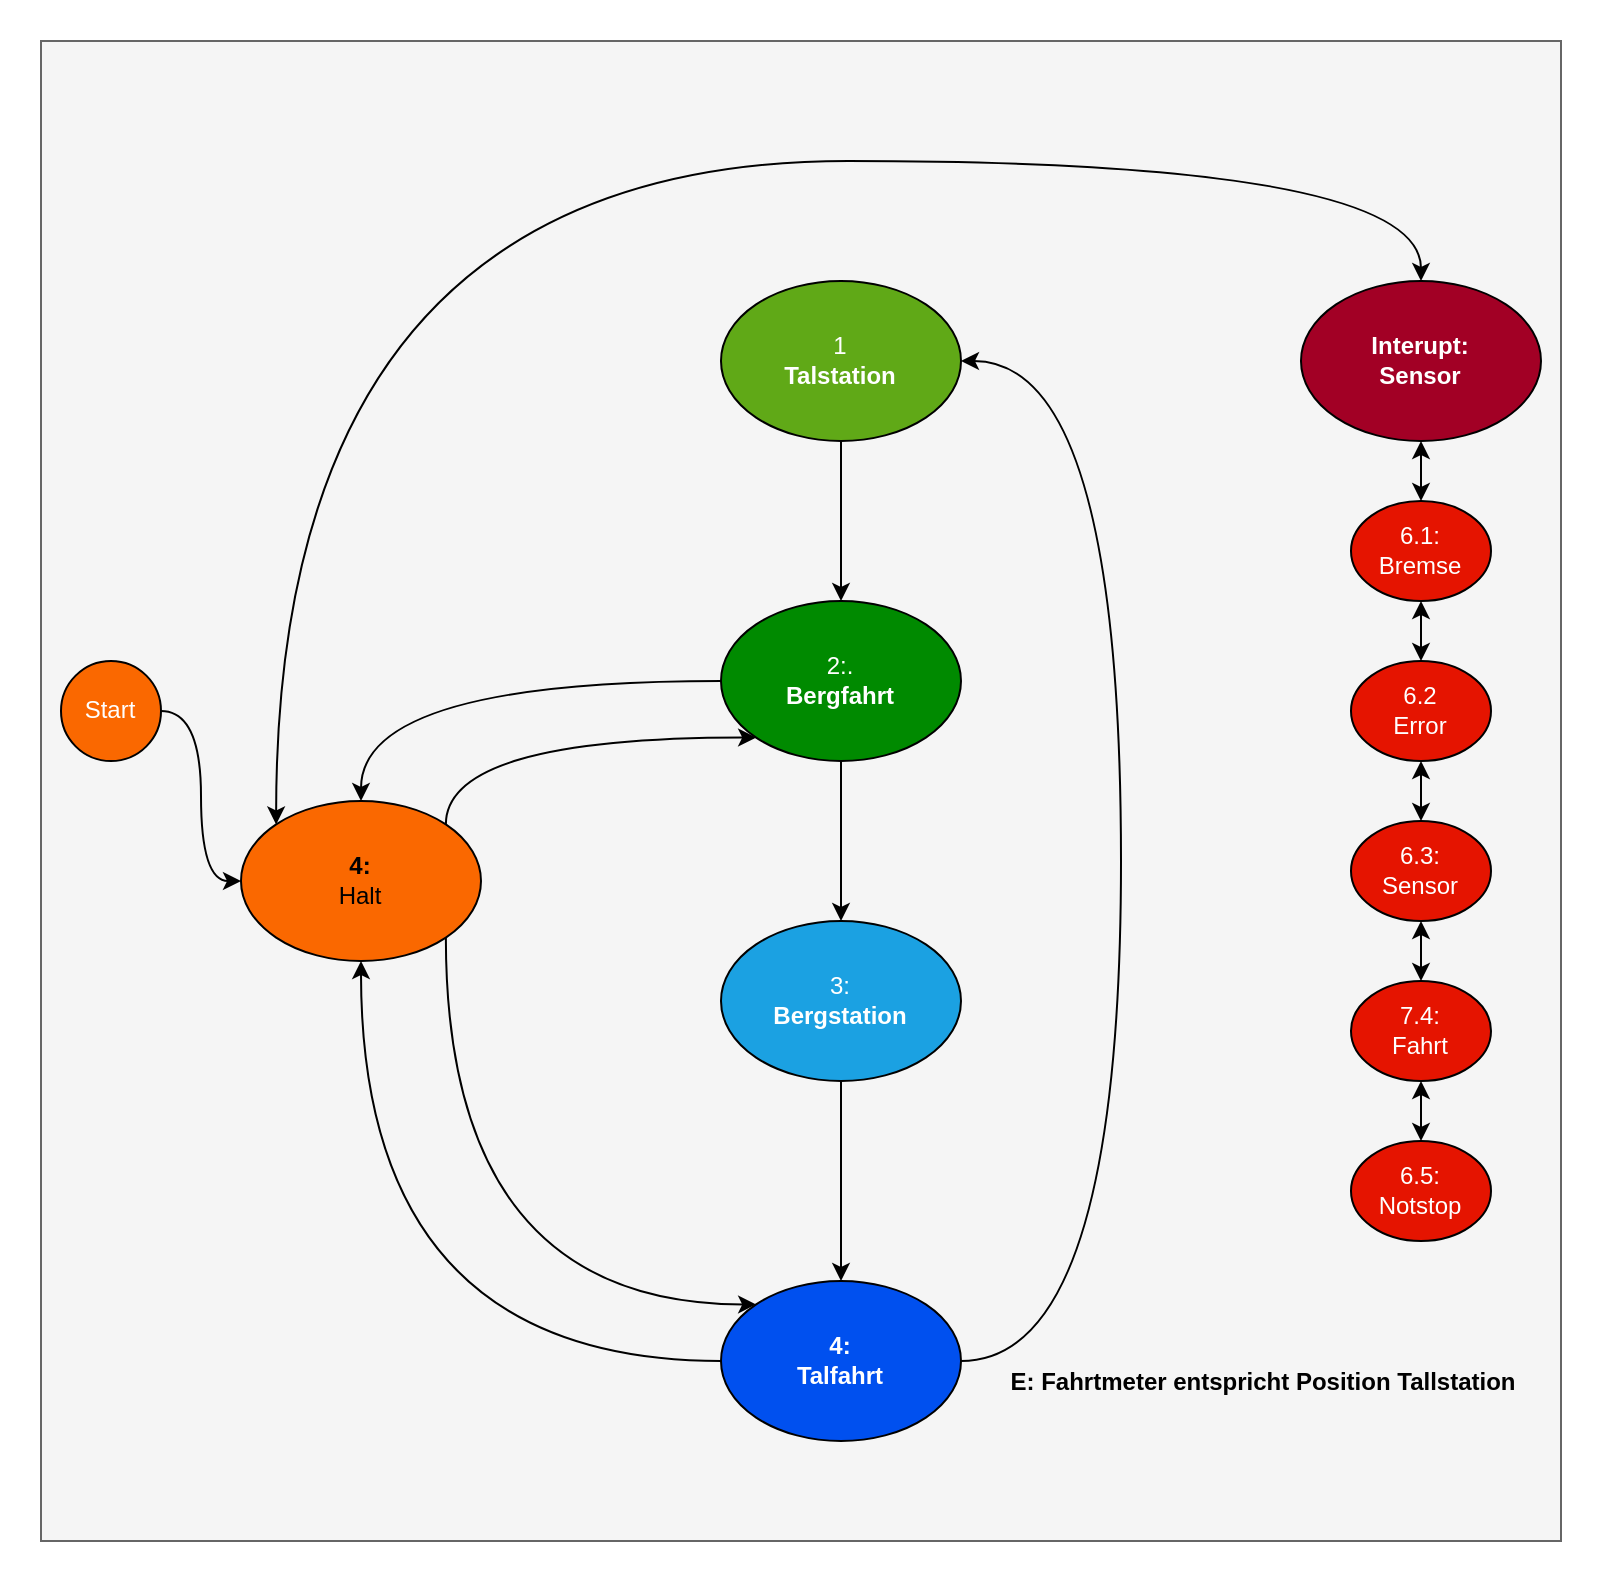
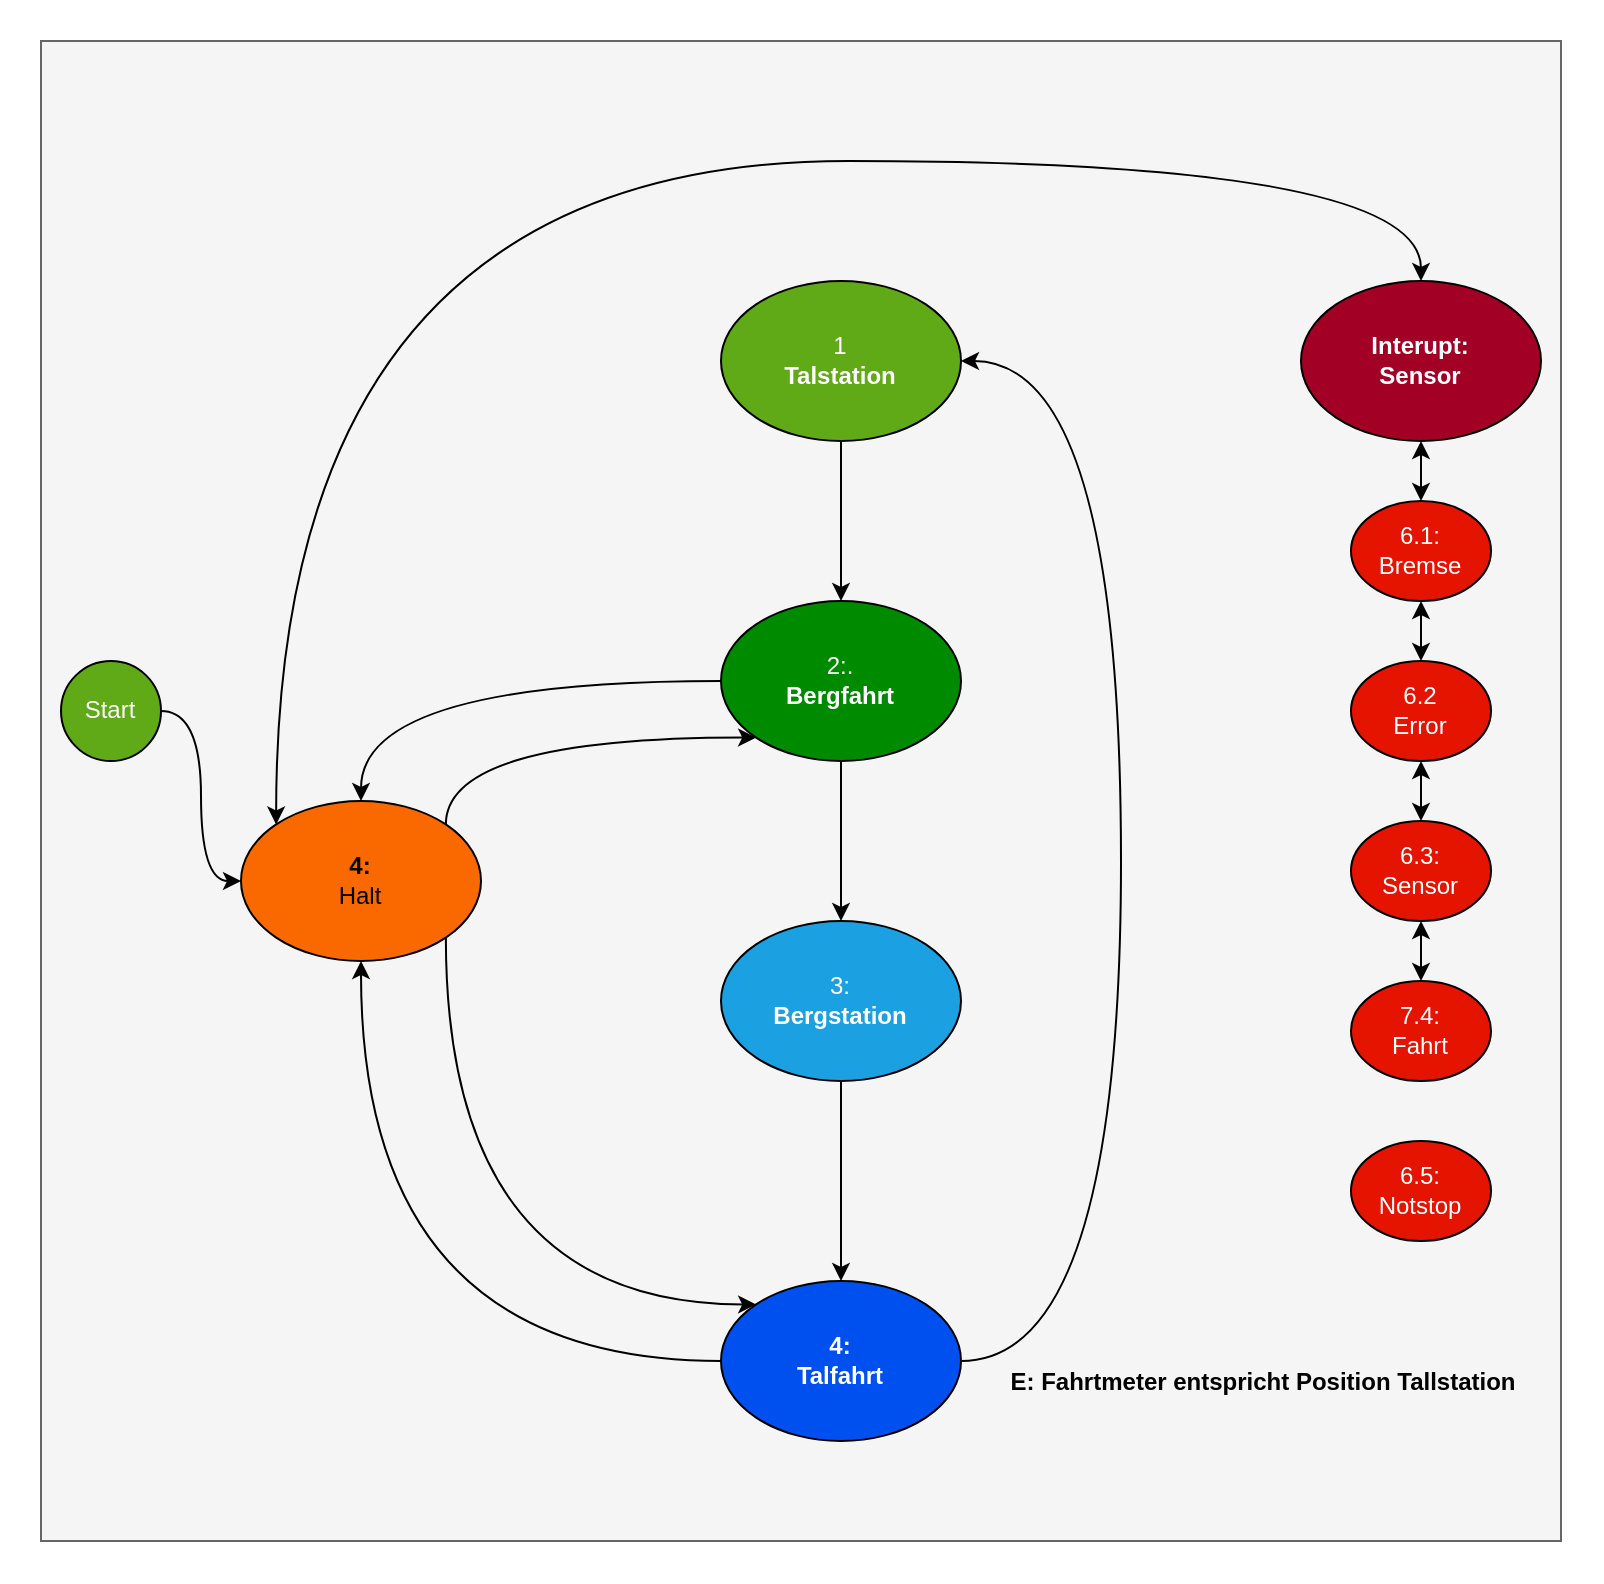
(111, 711) -> (111, 711)
(1421, 1111) -> none
